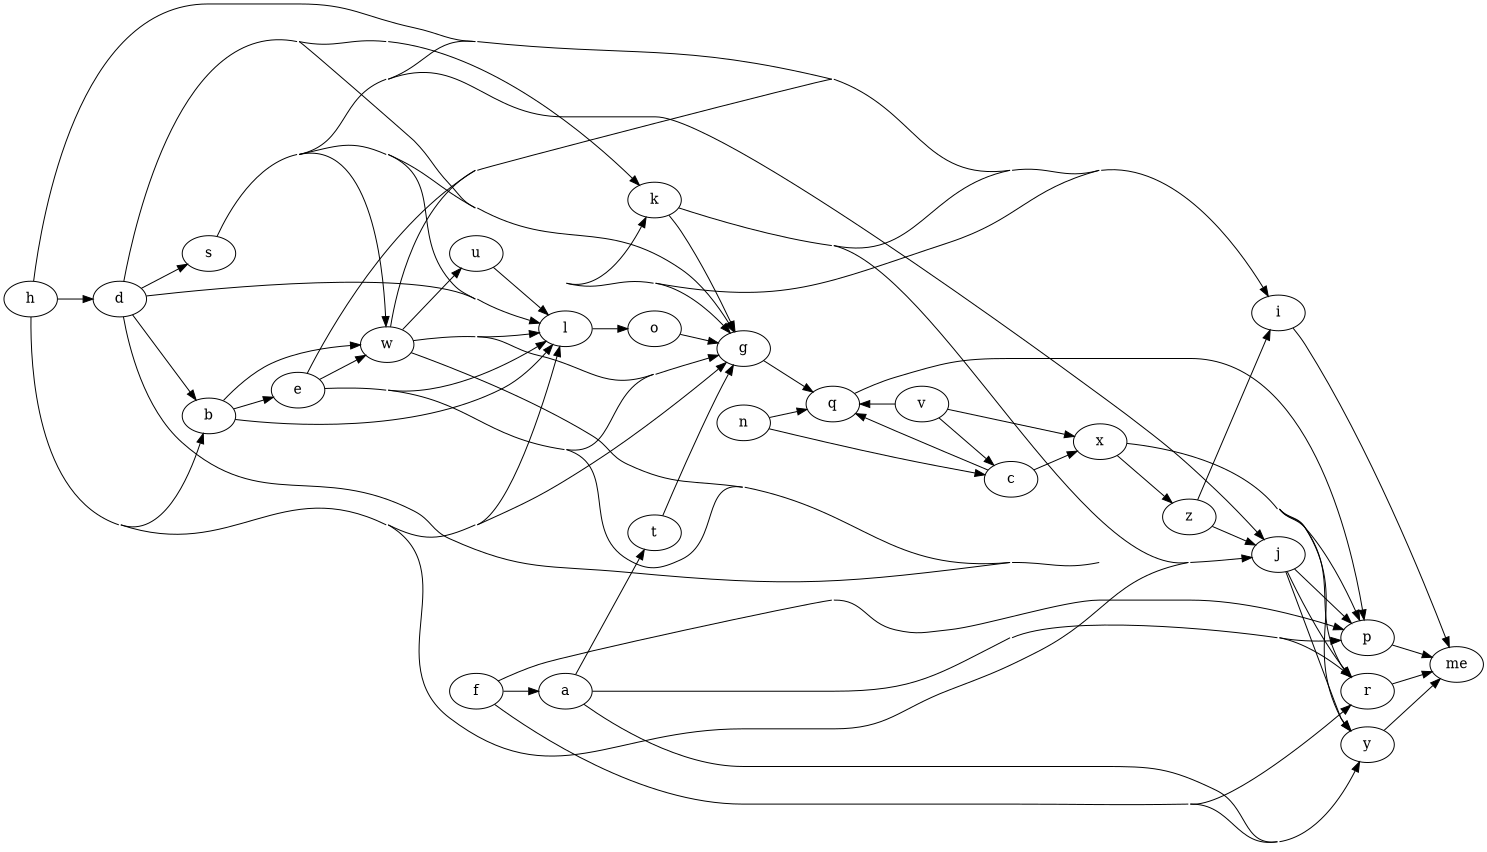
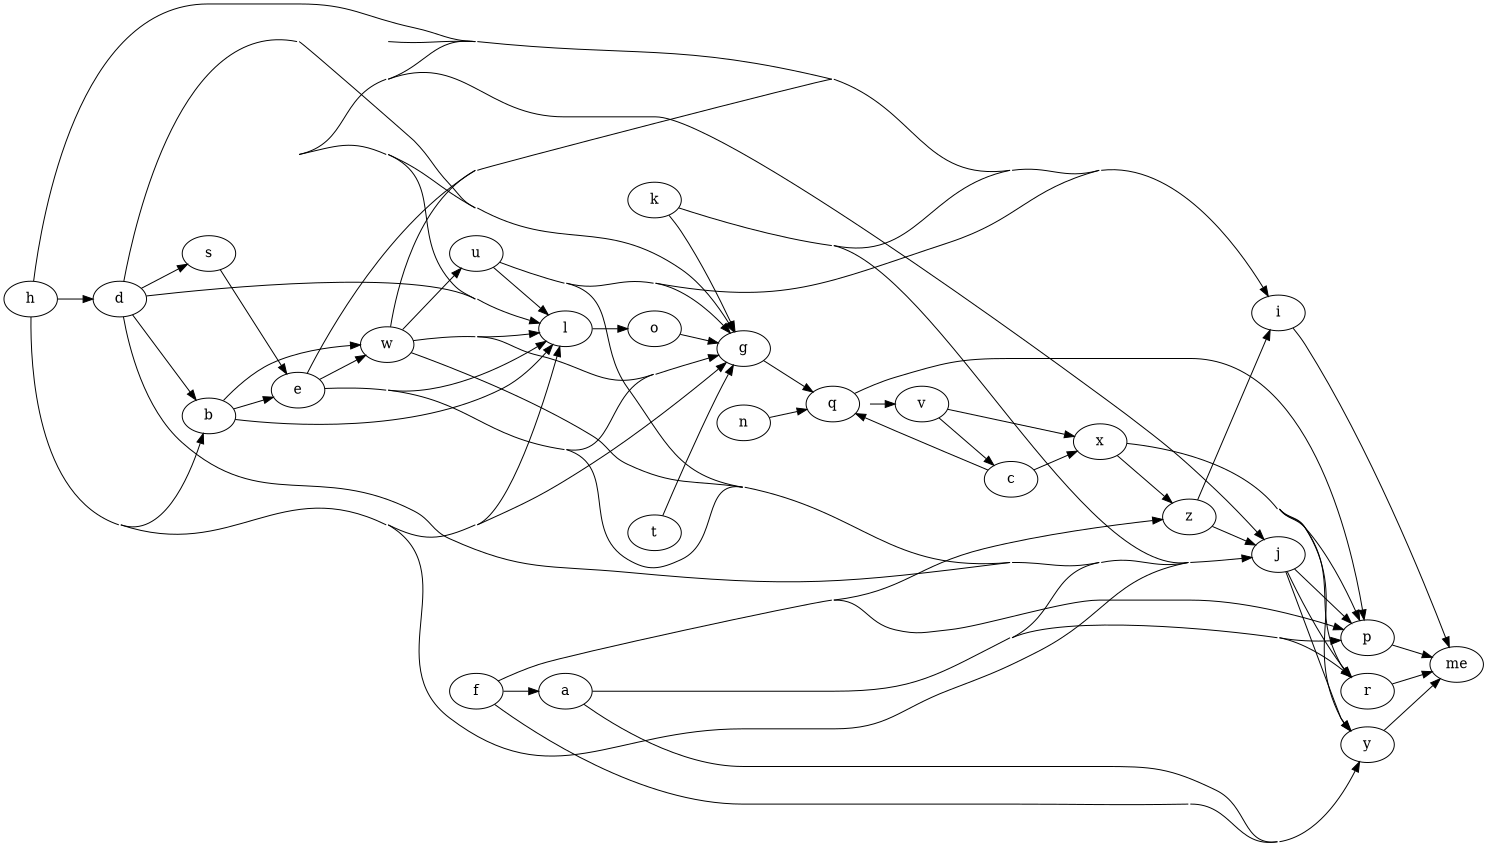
(343, 43) -> (432, 42)
(249, 186) -> (251, 318)
(612, 267) -> (532, 274)
(883, 404) -> (878, 404)
(872, 452) -> none
(607, 617) -> (1053, 596)
(1272, 767) -> (990, 547)
